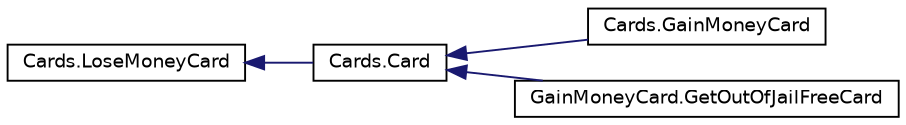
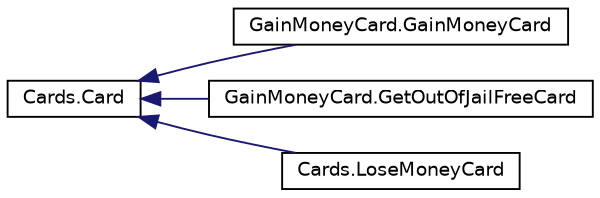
(707, 27) -> (401, 27)
(289, 63) -> (226, 139)
